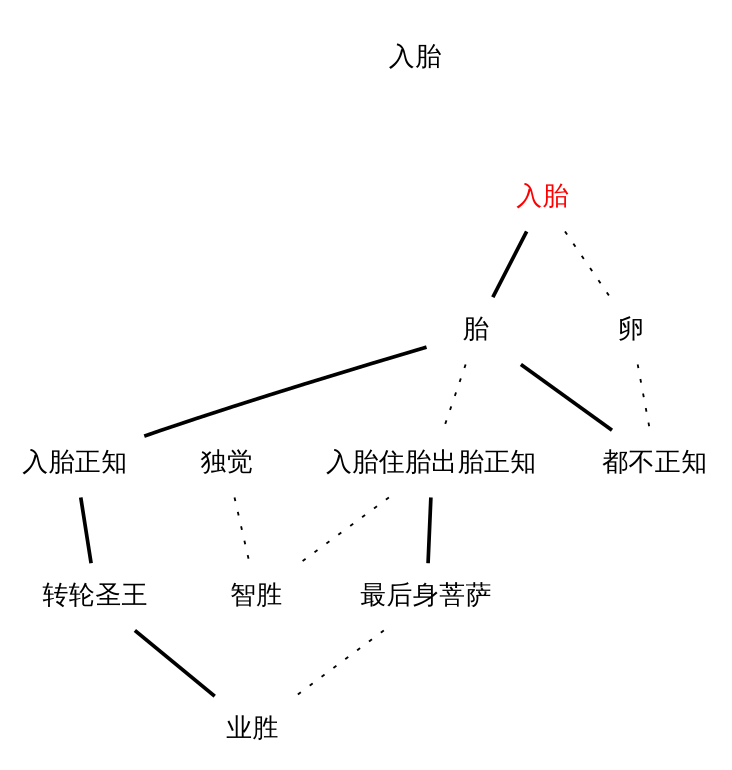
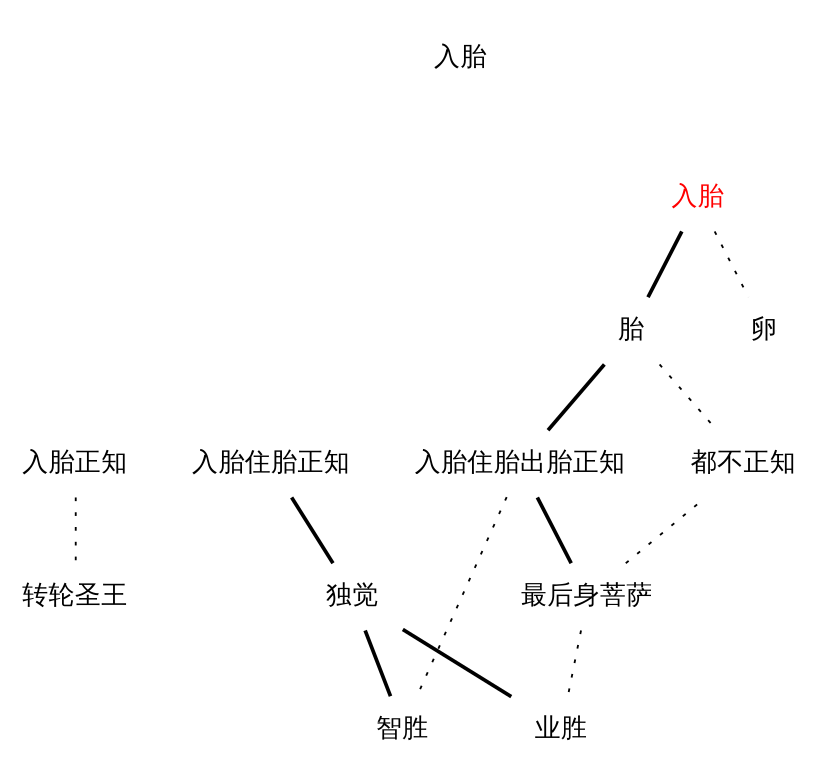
(285, 390) -> none
(454, 397) -> (576, 397)
(566, 397) -> (688, 397)
(644, 397) -> (666, 530)
none -> (272, 464)
(86, 530) -> (76, 530)
(242, 530) -> (378, 663)
(175, 663) -> (457, 663)
